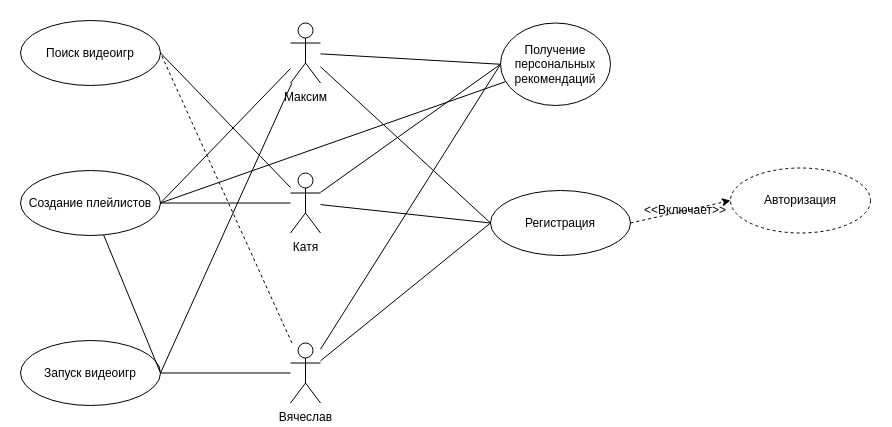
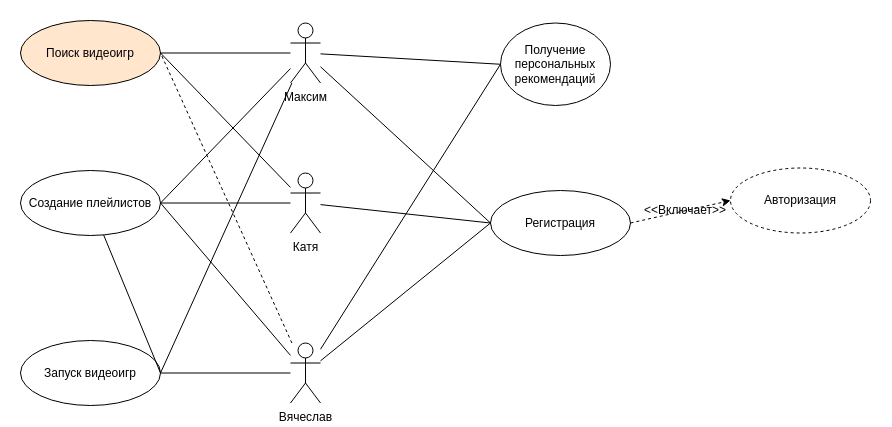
(91, 53) -> (91, 53)
none -> (227, 53)
(384, 148) -> none
(302, 153) -> (226, 280)
